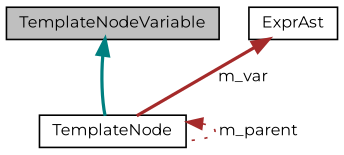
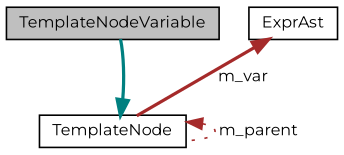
(102, 86) -> (124, 69)
